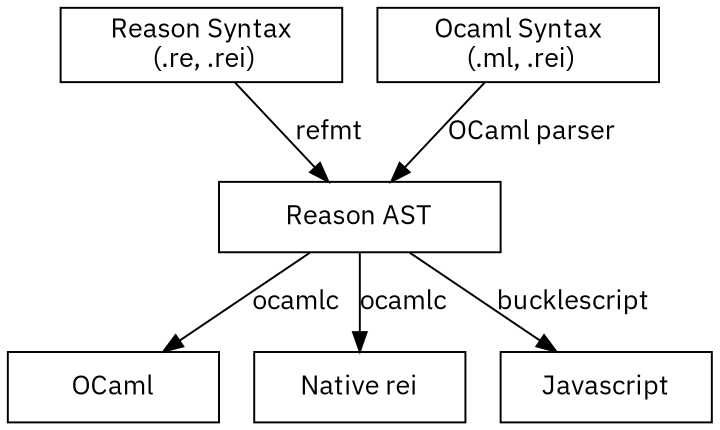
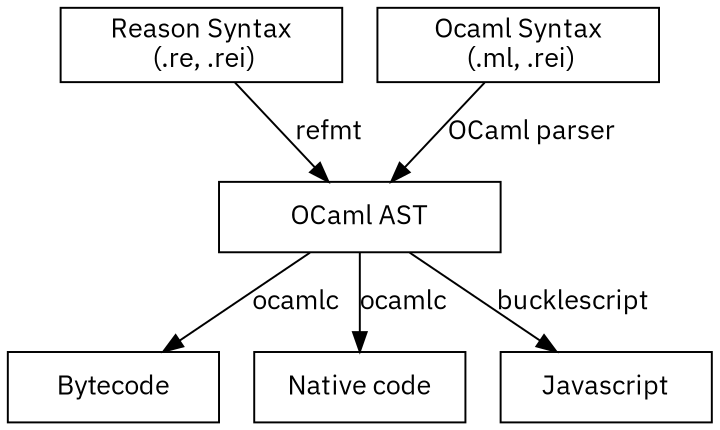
(360, 217) -> (360, 217)
(113, 387) -> (113, 387)
(360, 387) -> (360, 387)
